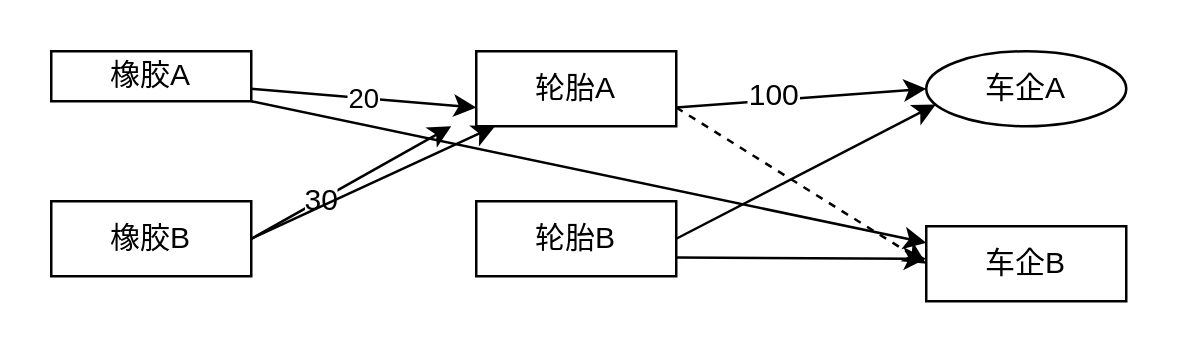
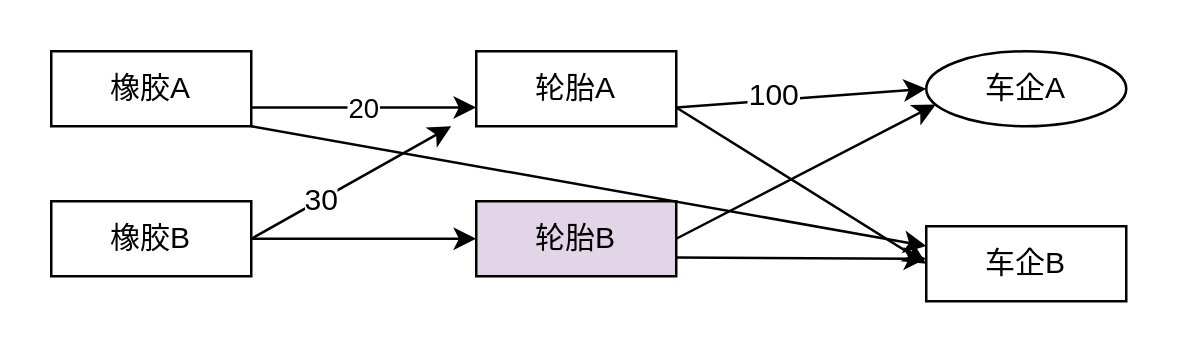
(151, 76) -> (151, 89)
(733, 143) -> (733, 143)
(349, 194) -> (358, 239)
(576, 239) -> (576, 239)
